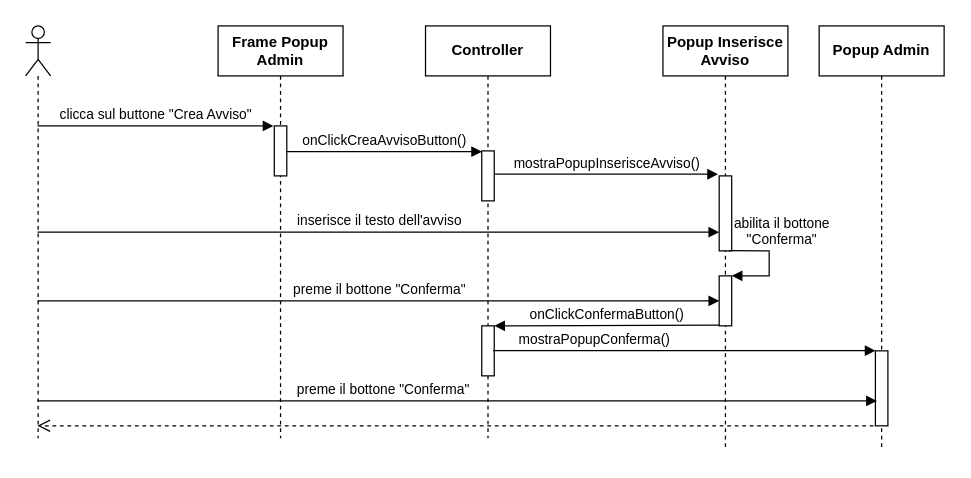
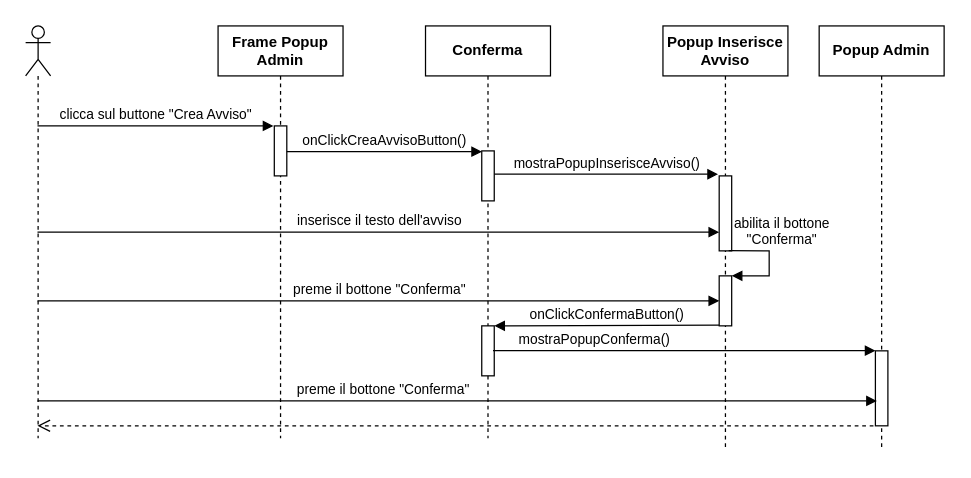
(488, 51) -> (488, 51)
